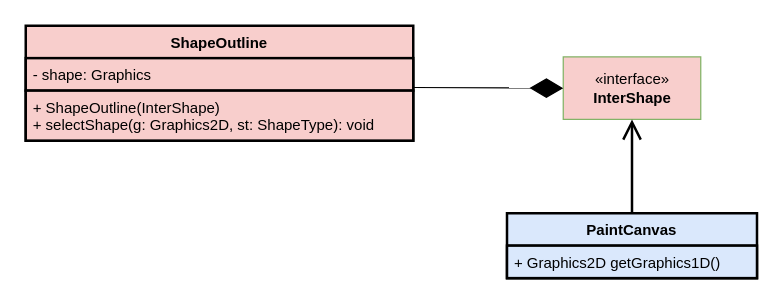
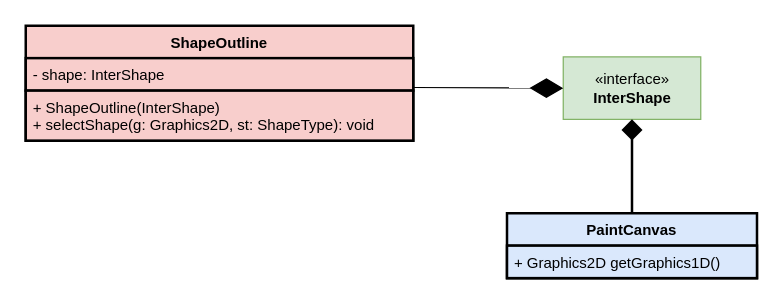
(96, 75) -> (106, 75)
(632, 88) -> (632, 88)
(632, 133) -> (632, 140)
